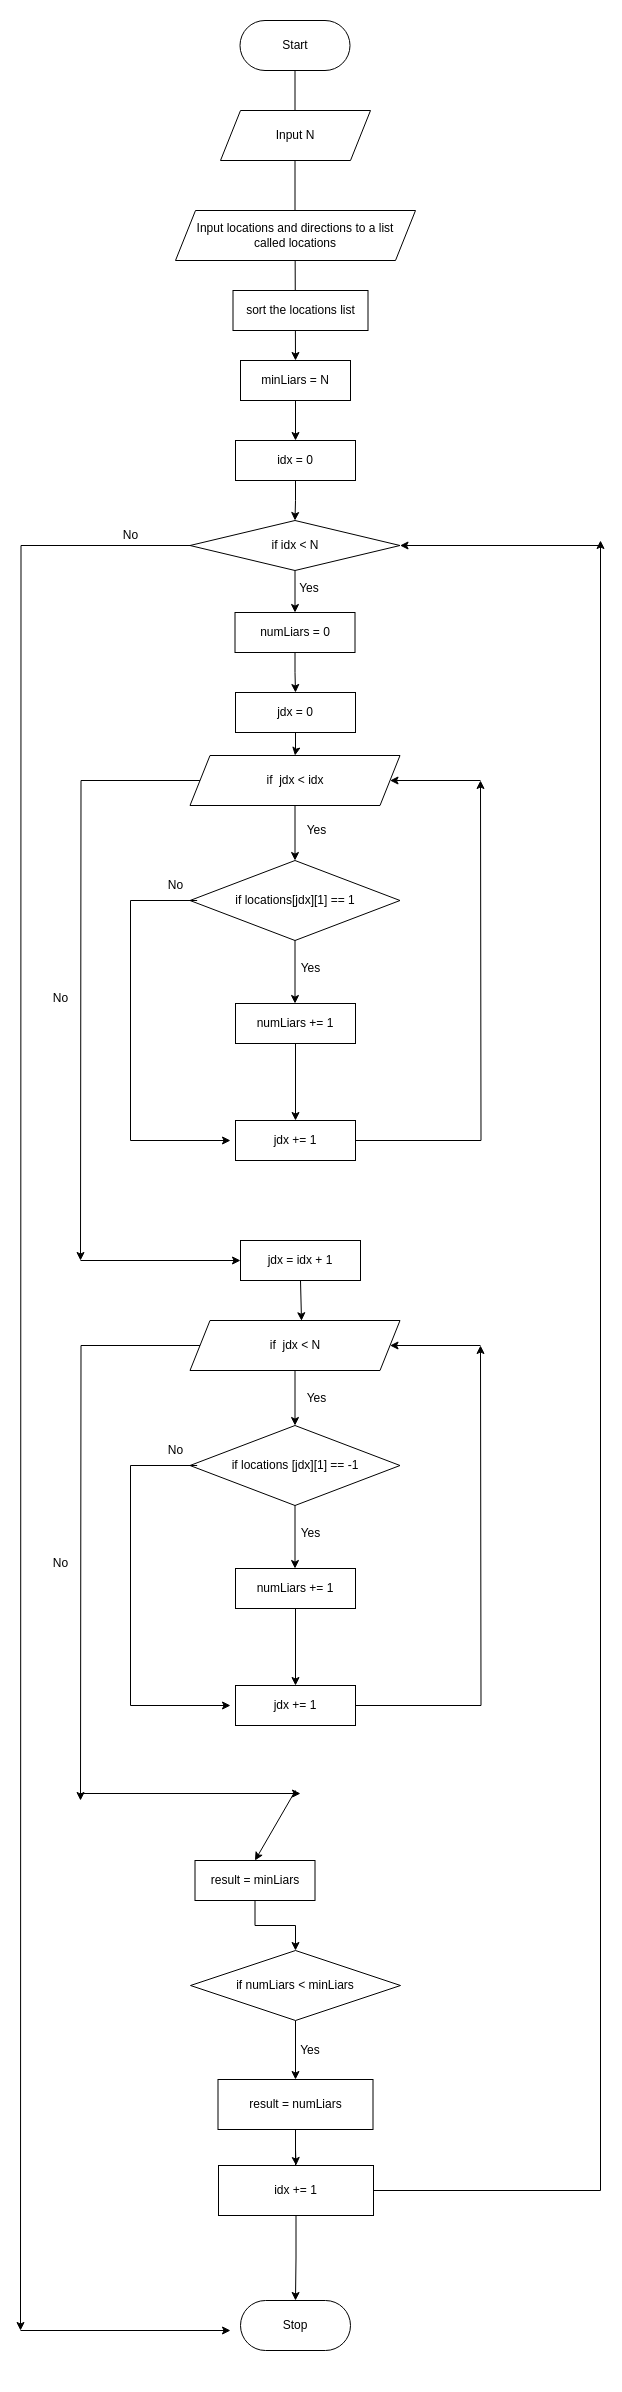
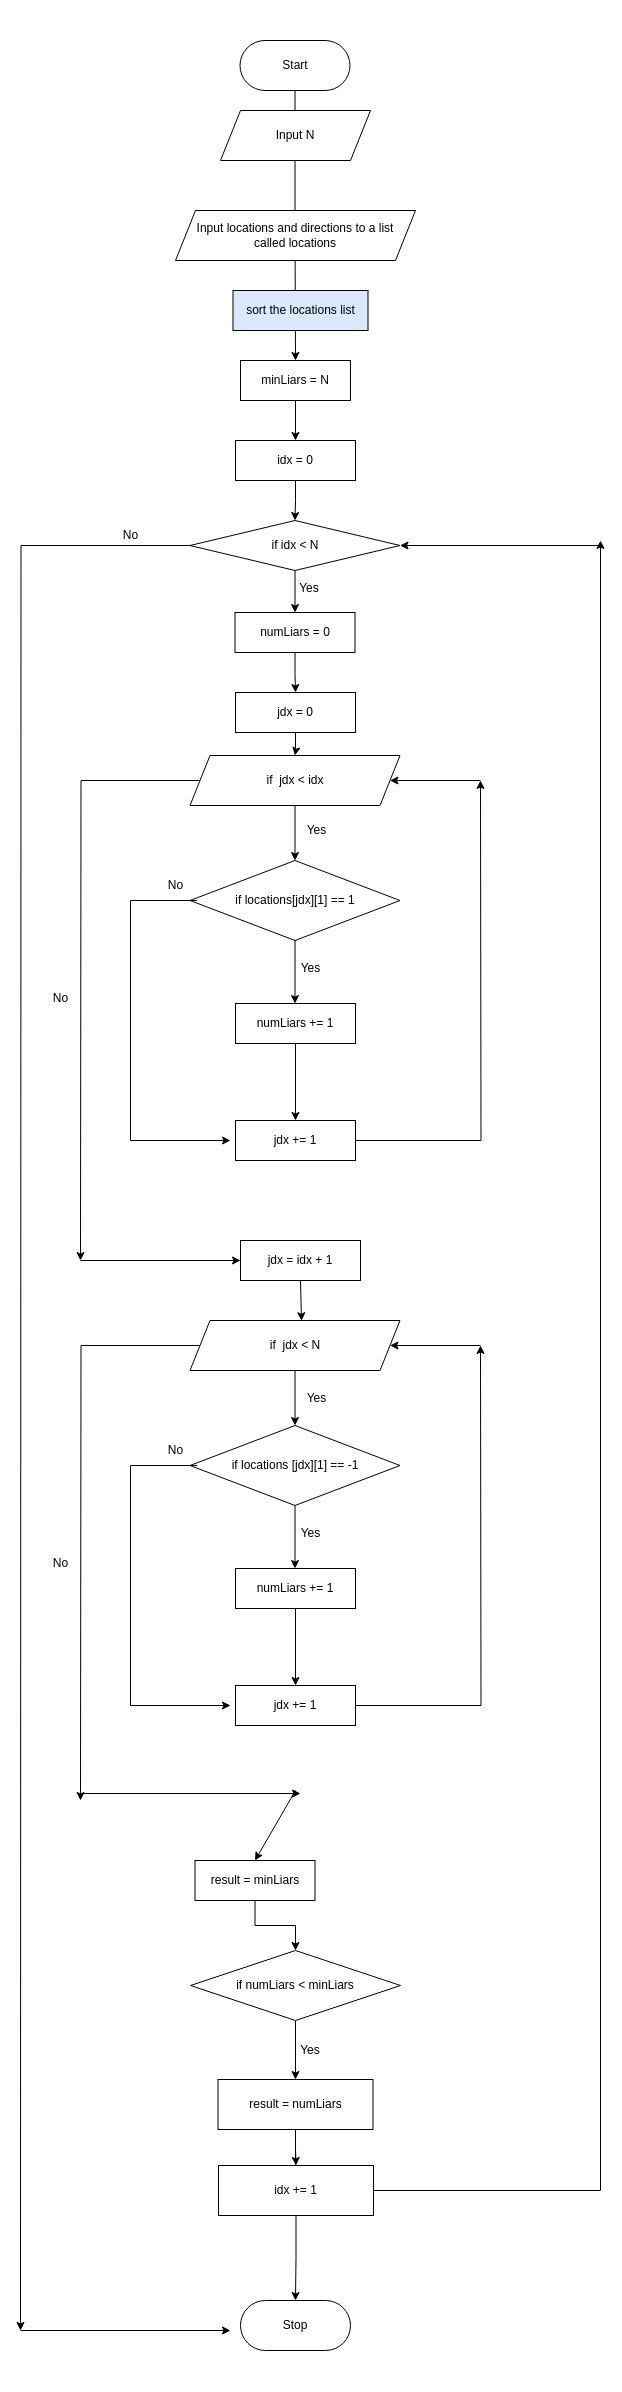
(295, 46) -> (295, 66)
(301, 311) -> (301, 311)
